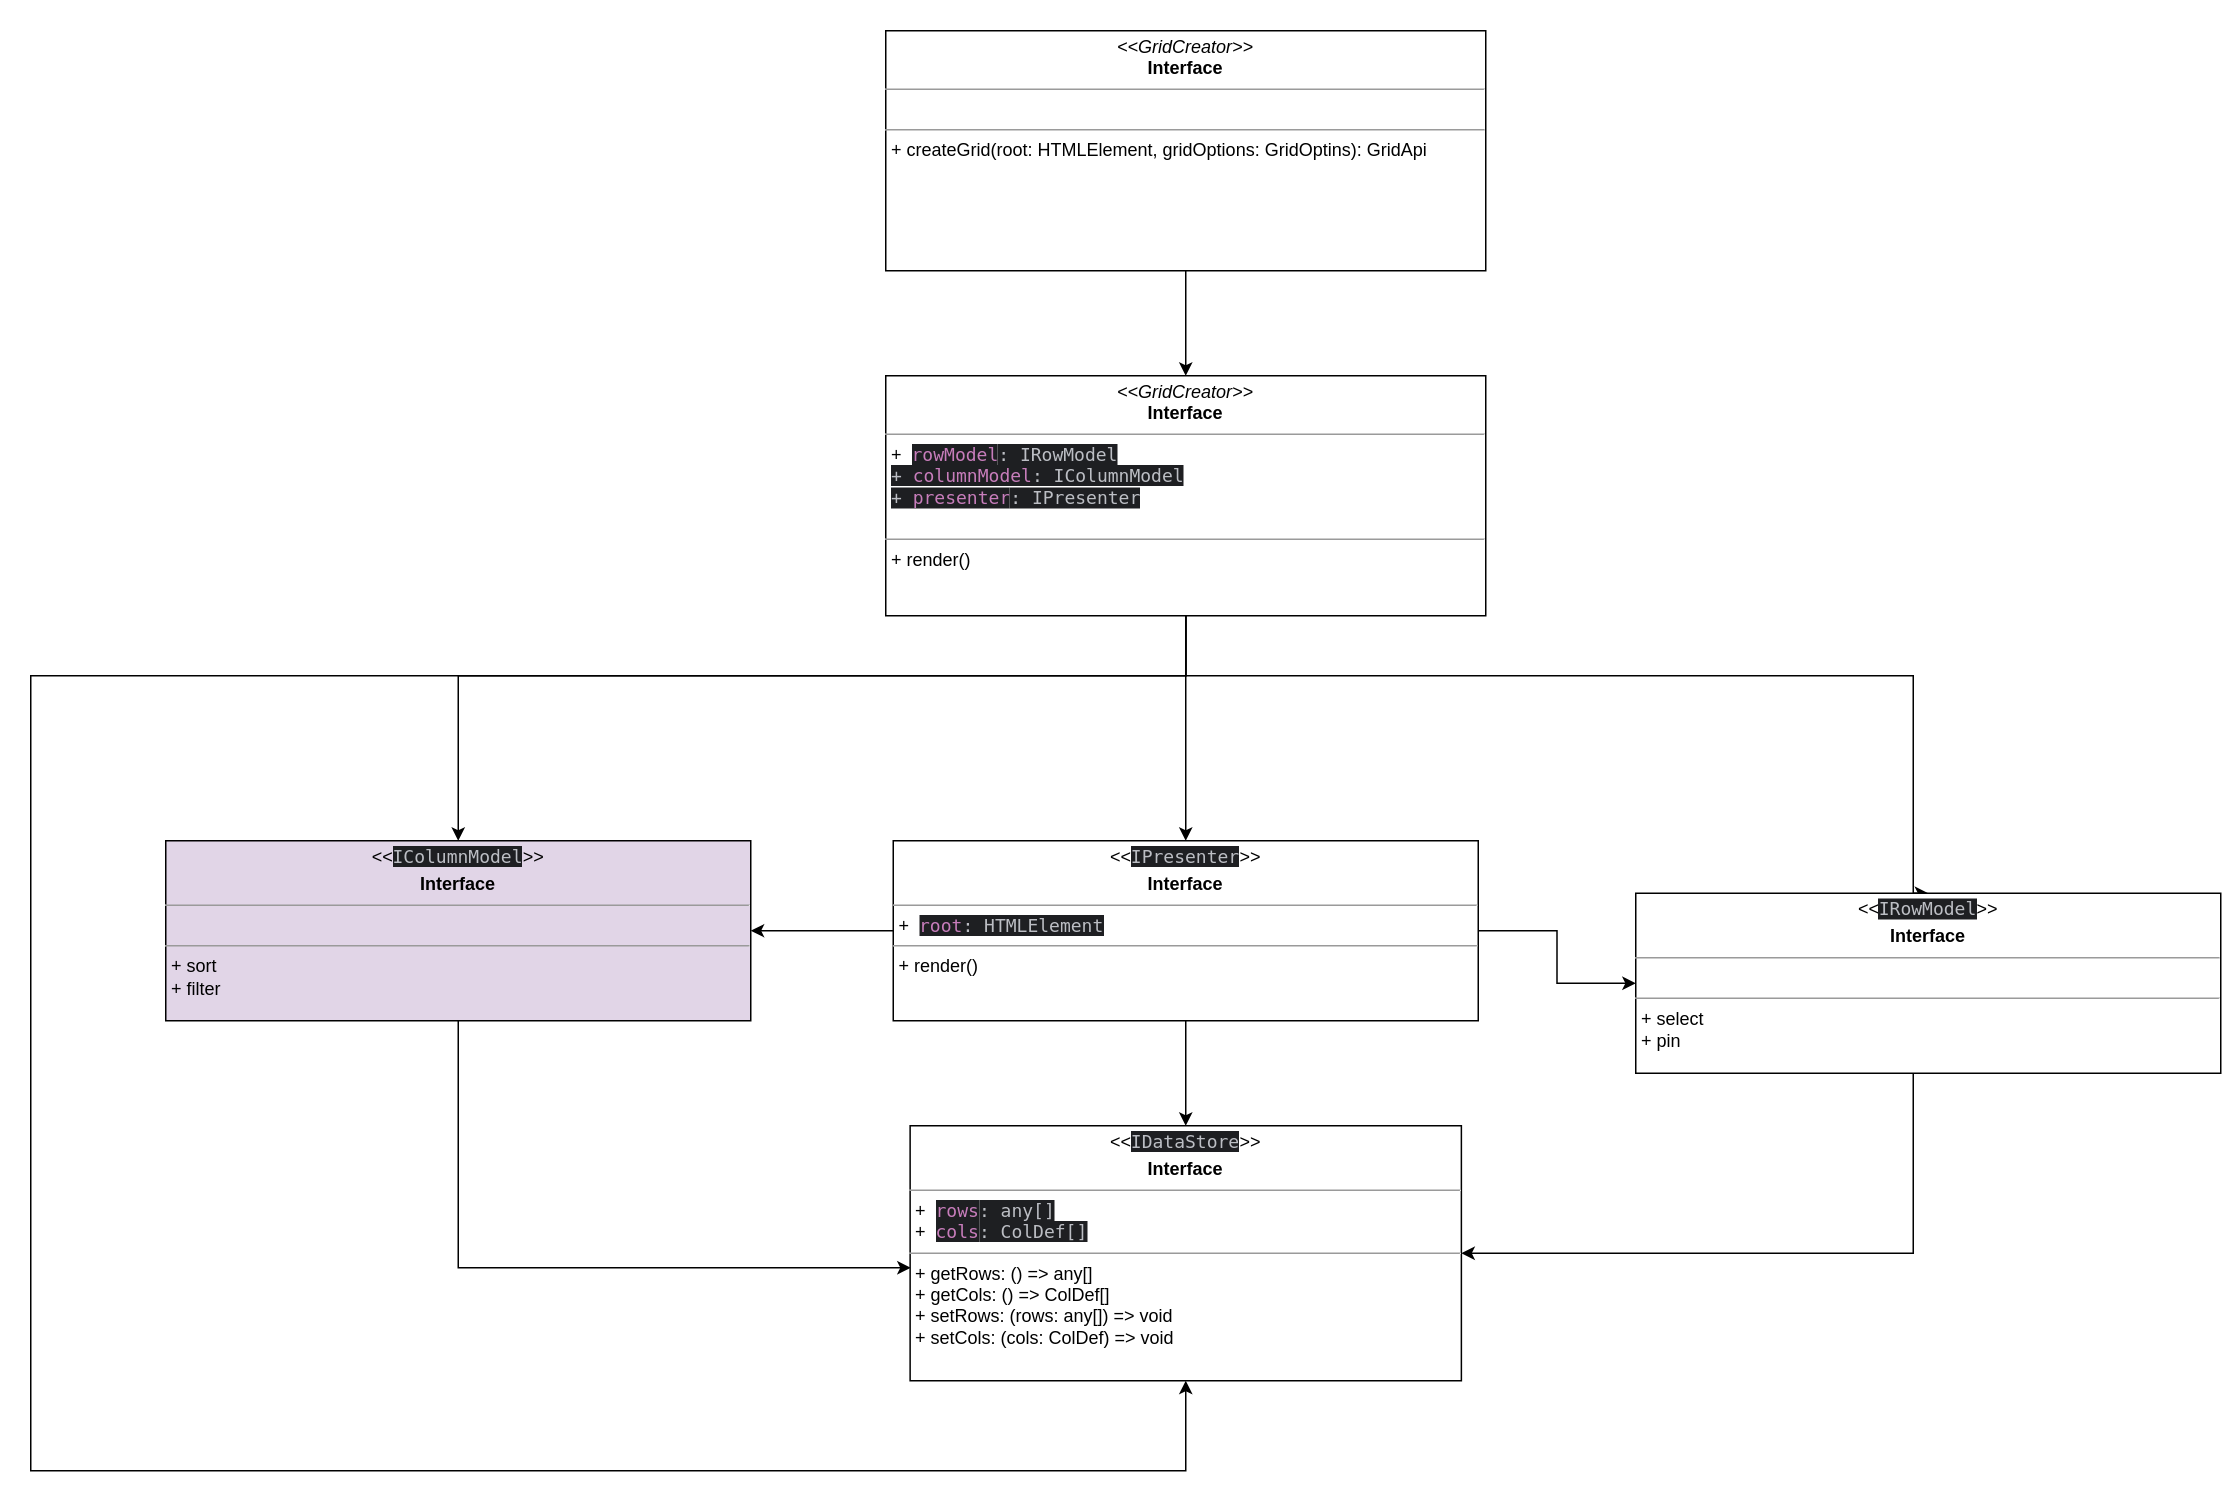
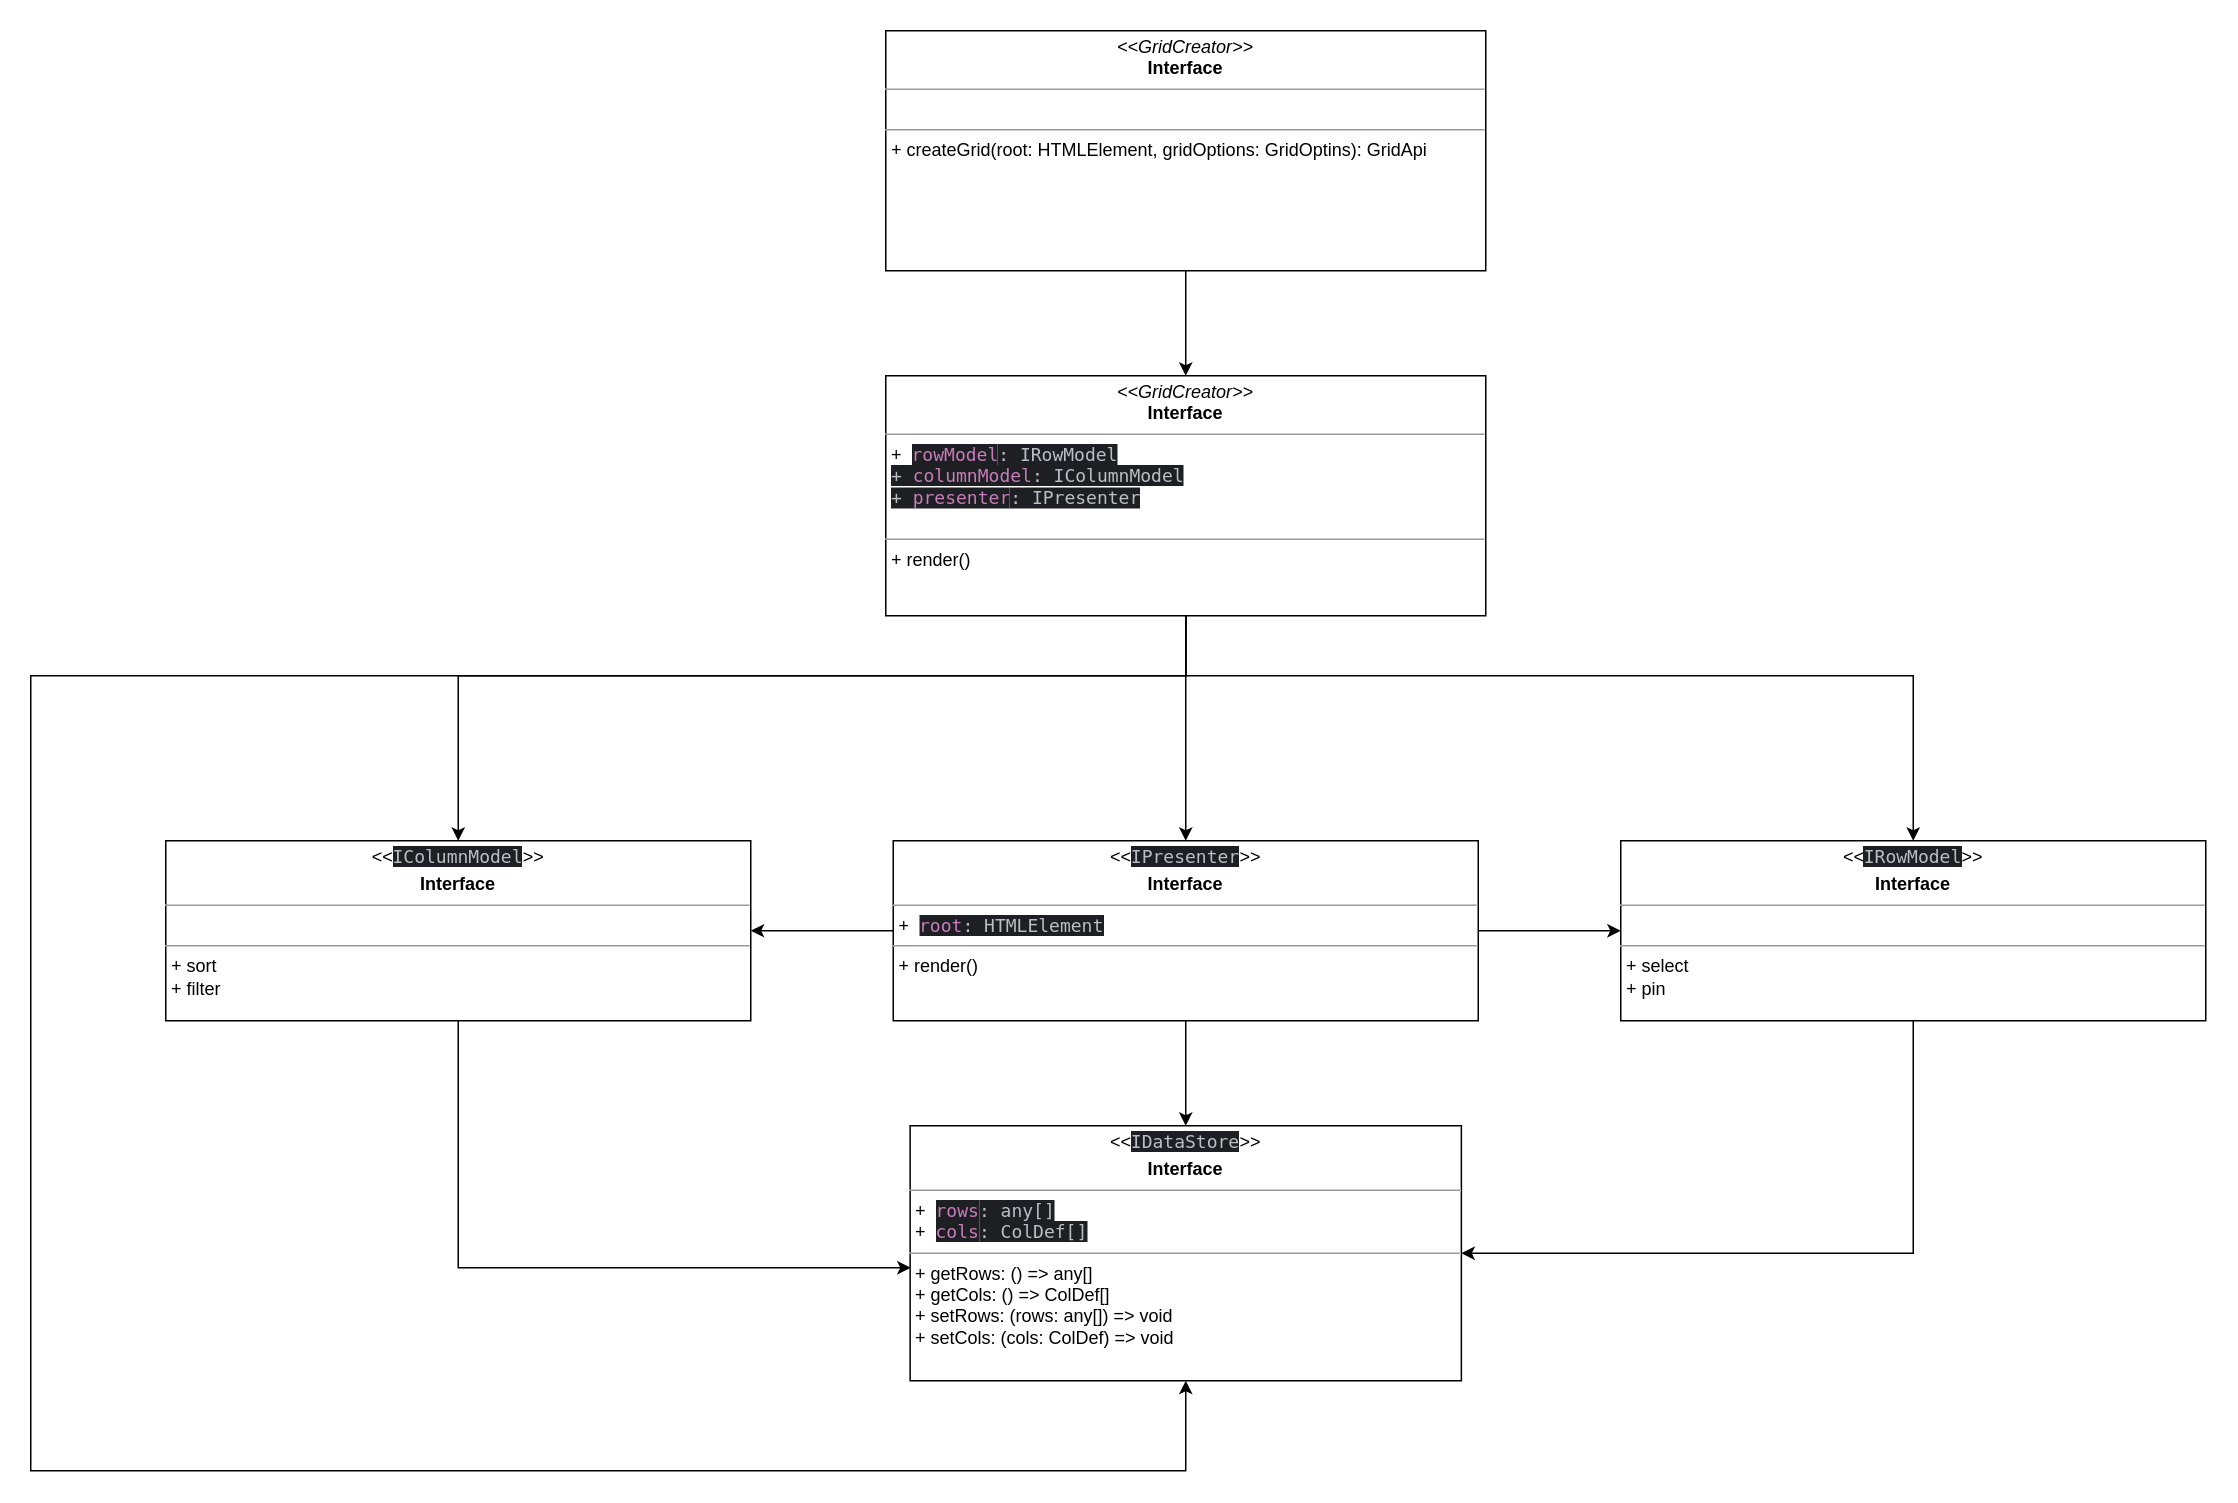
(458, 931) -> (458, 931)
(1928, 983) -> (1913, 931)
